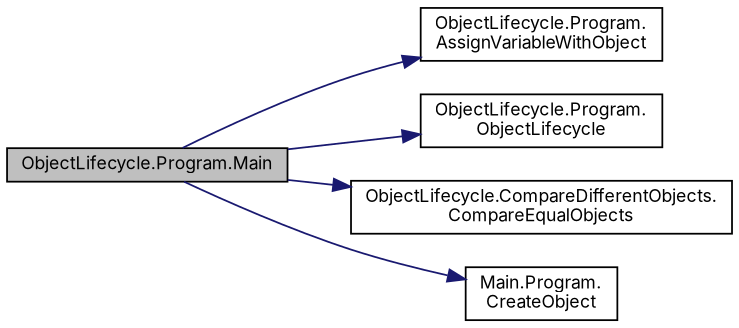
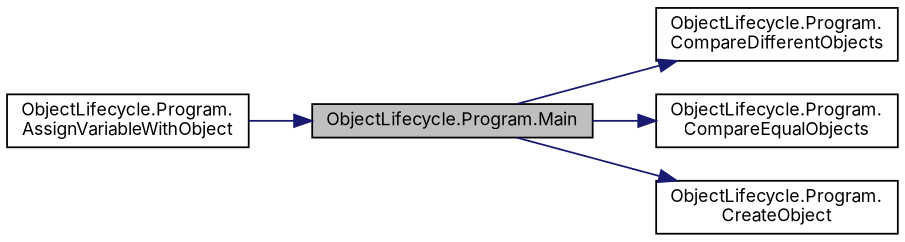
(291, 99) -> (271, 121)
(542, 121) -> (777, 34)
(542, 207) -> (777, 121)
(542, 294) -> (777, 207)
